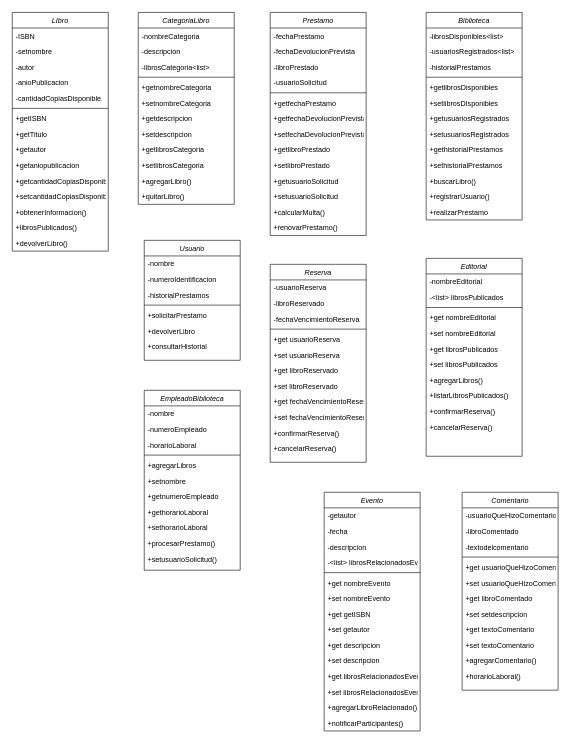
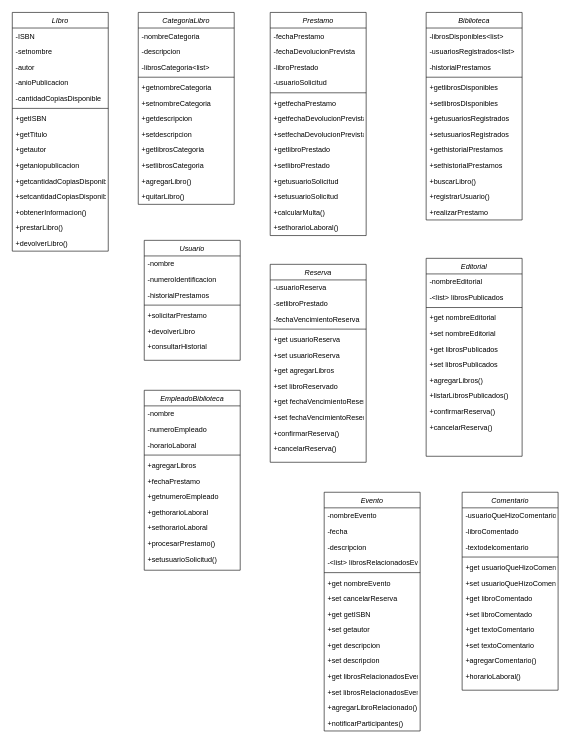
(50, 228) -> (45, 228)
(310, 228) -> (312, 228)
(302, 304) -> (306, 304)
(309, 371) -> (308, 371)
(168, 481) -> (176, 481)
(346, 516) -> (354, 516)
(361, 599) -> (366, 599)
(501, 614) -> (501, 614)
